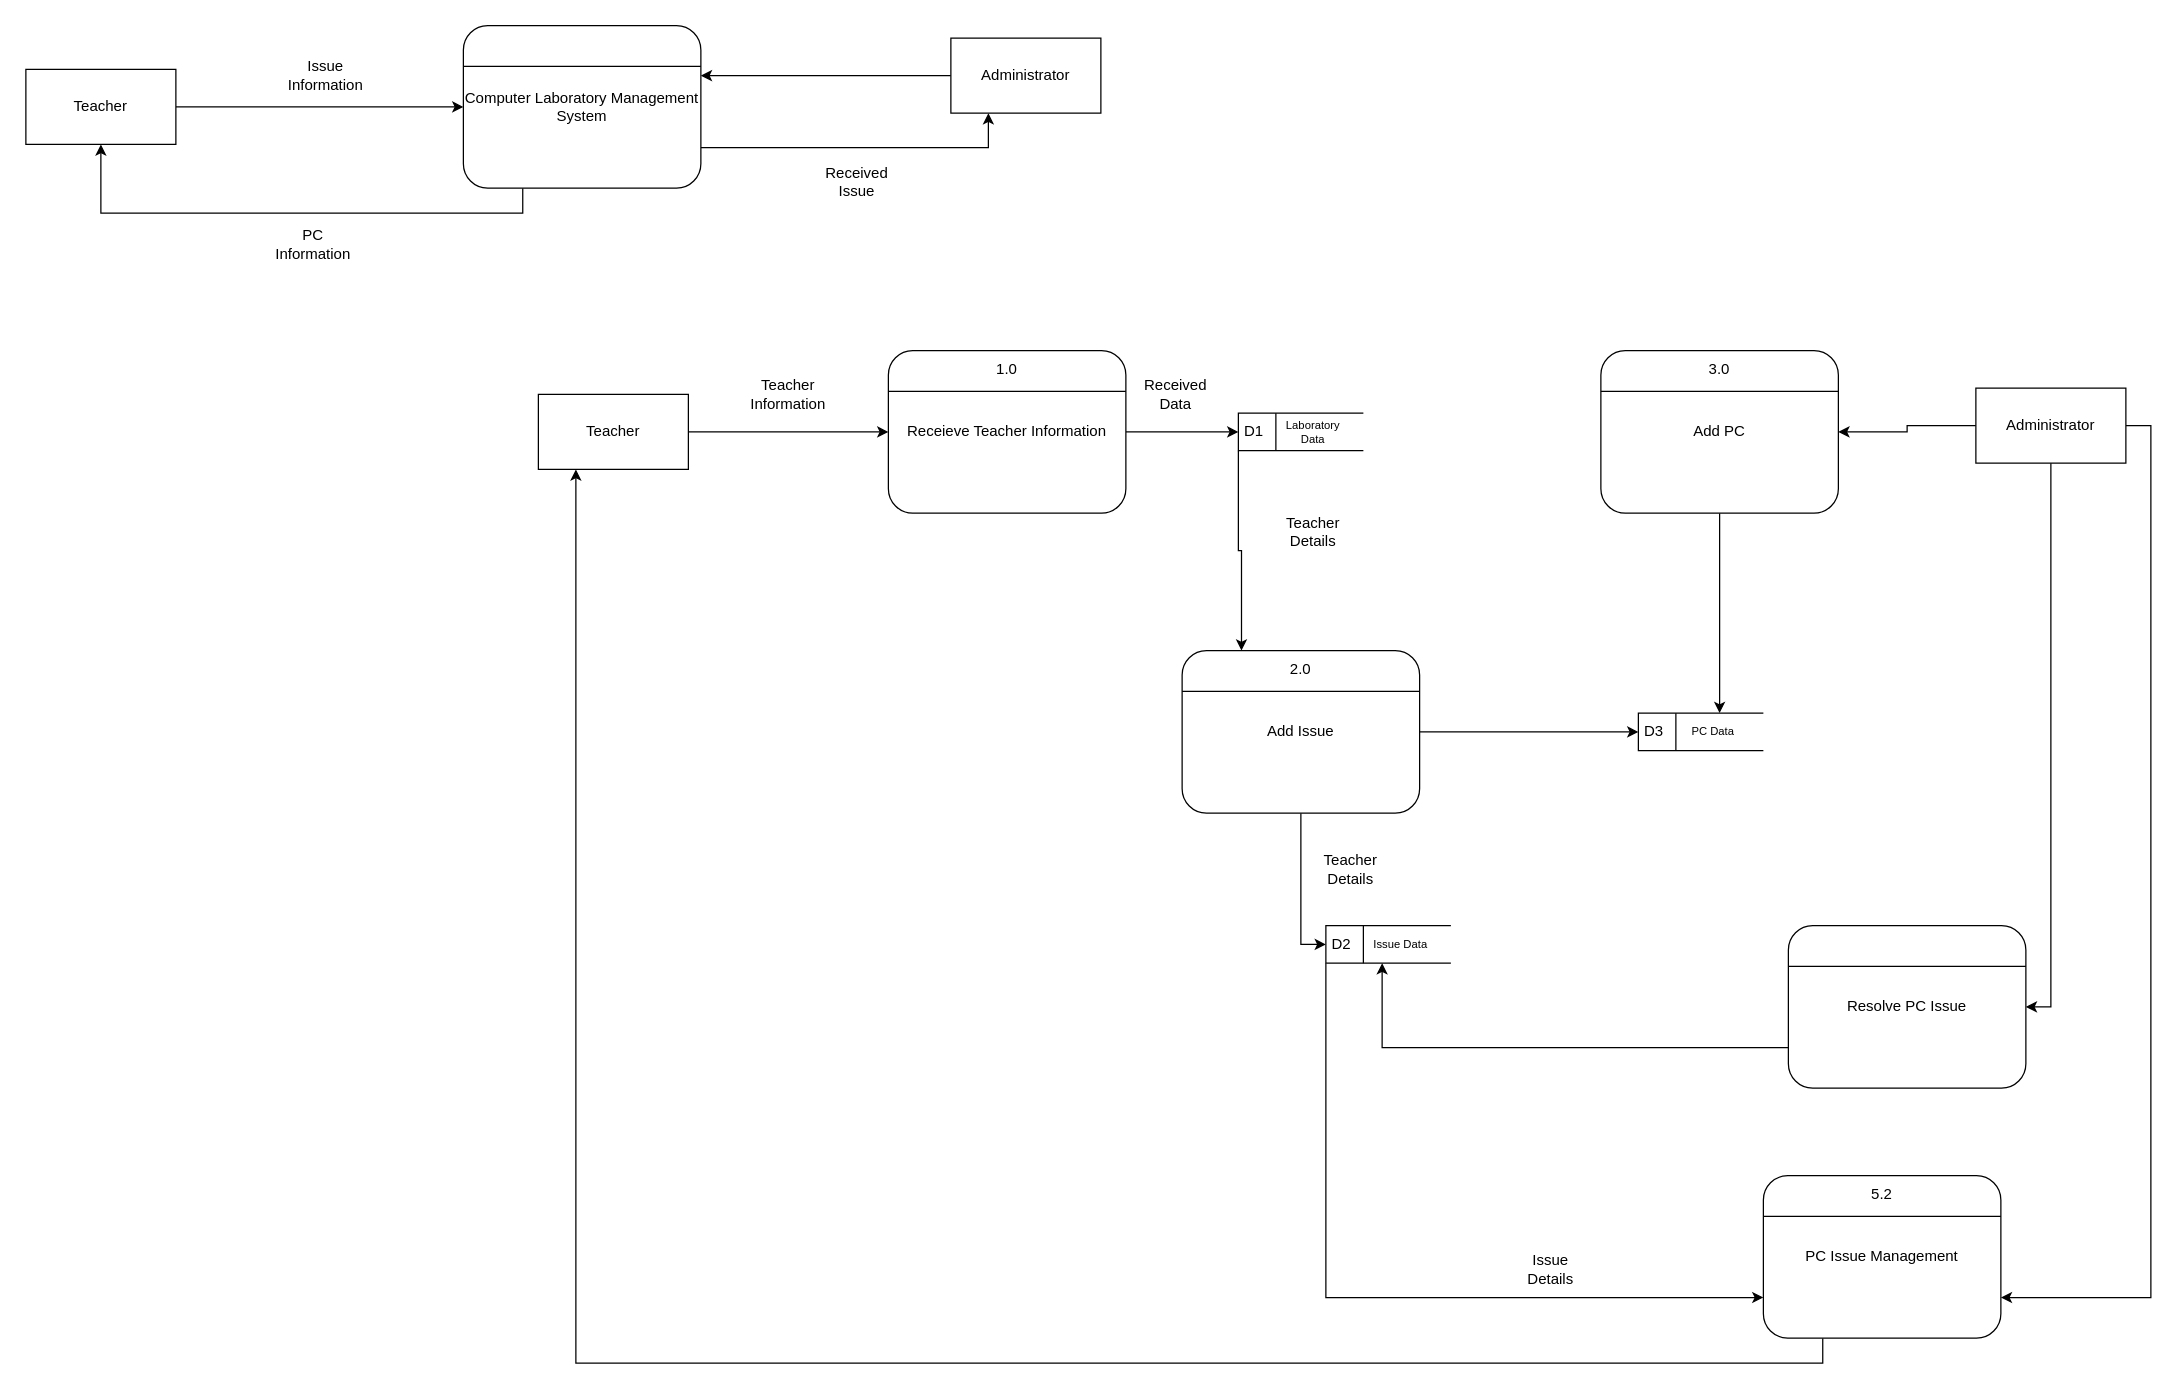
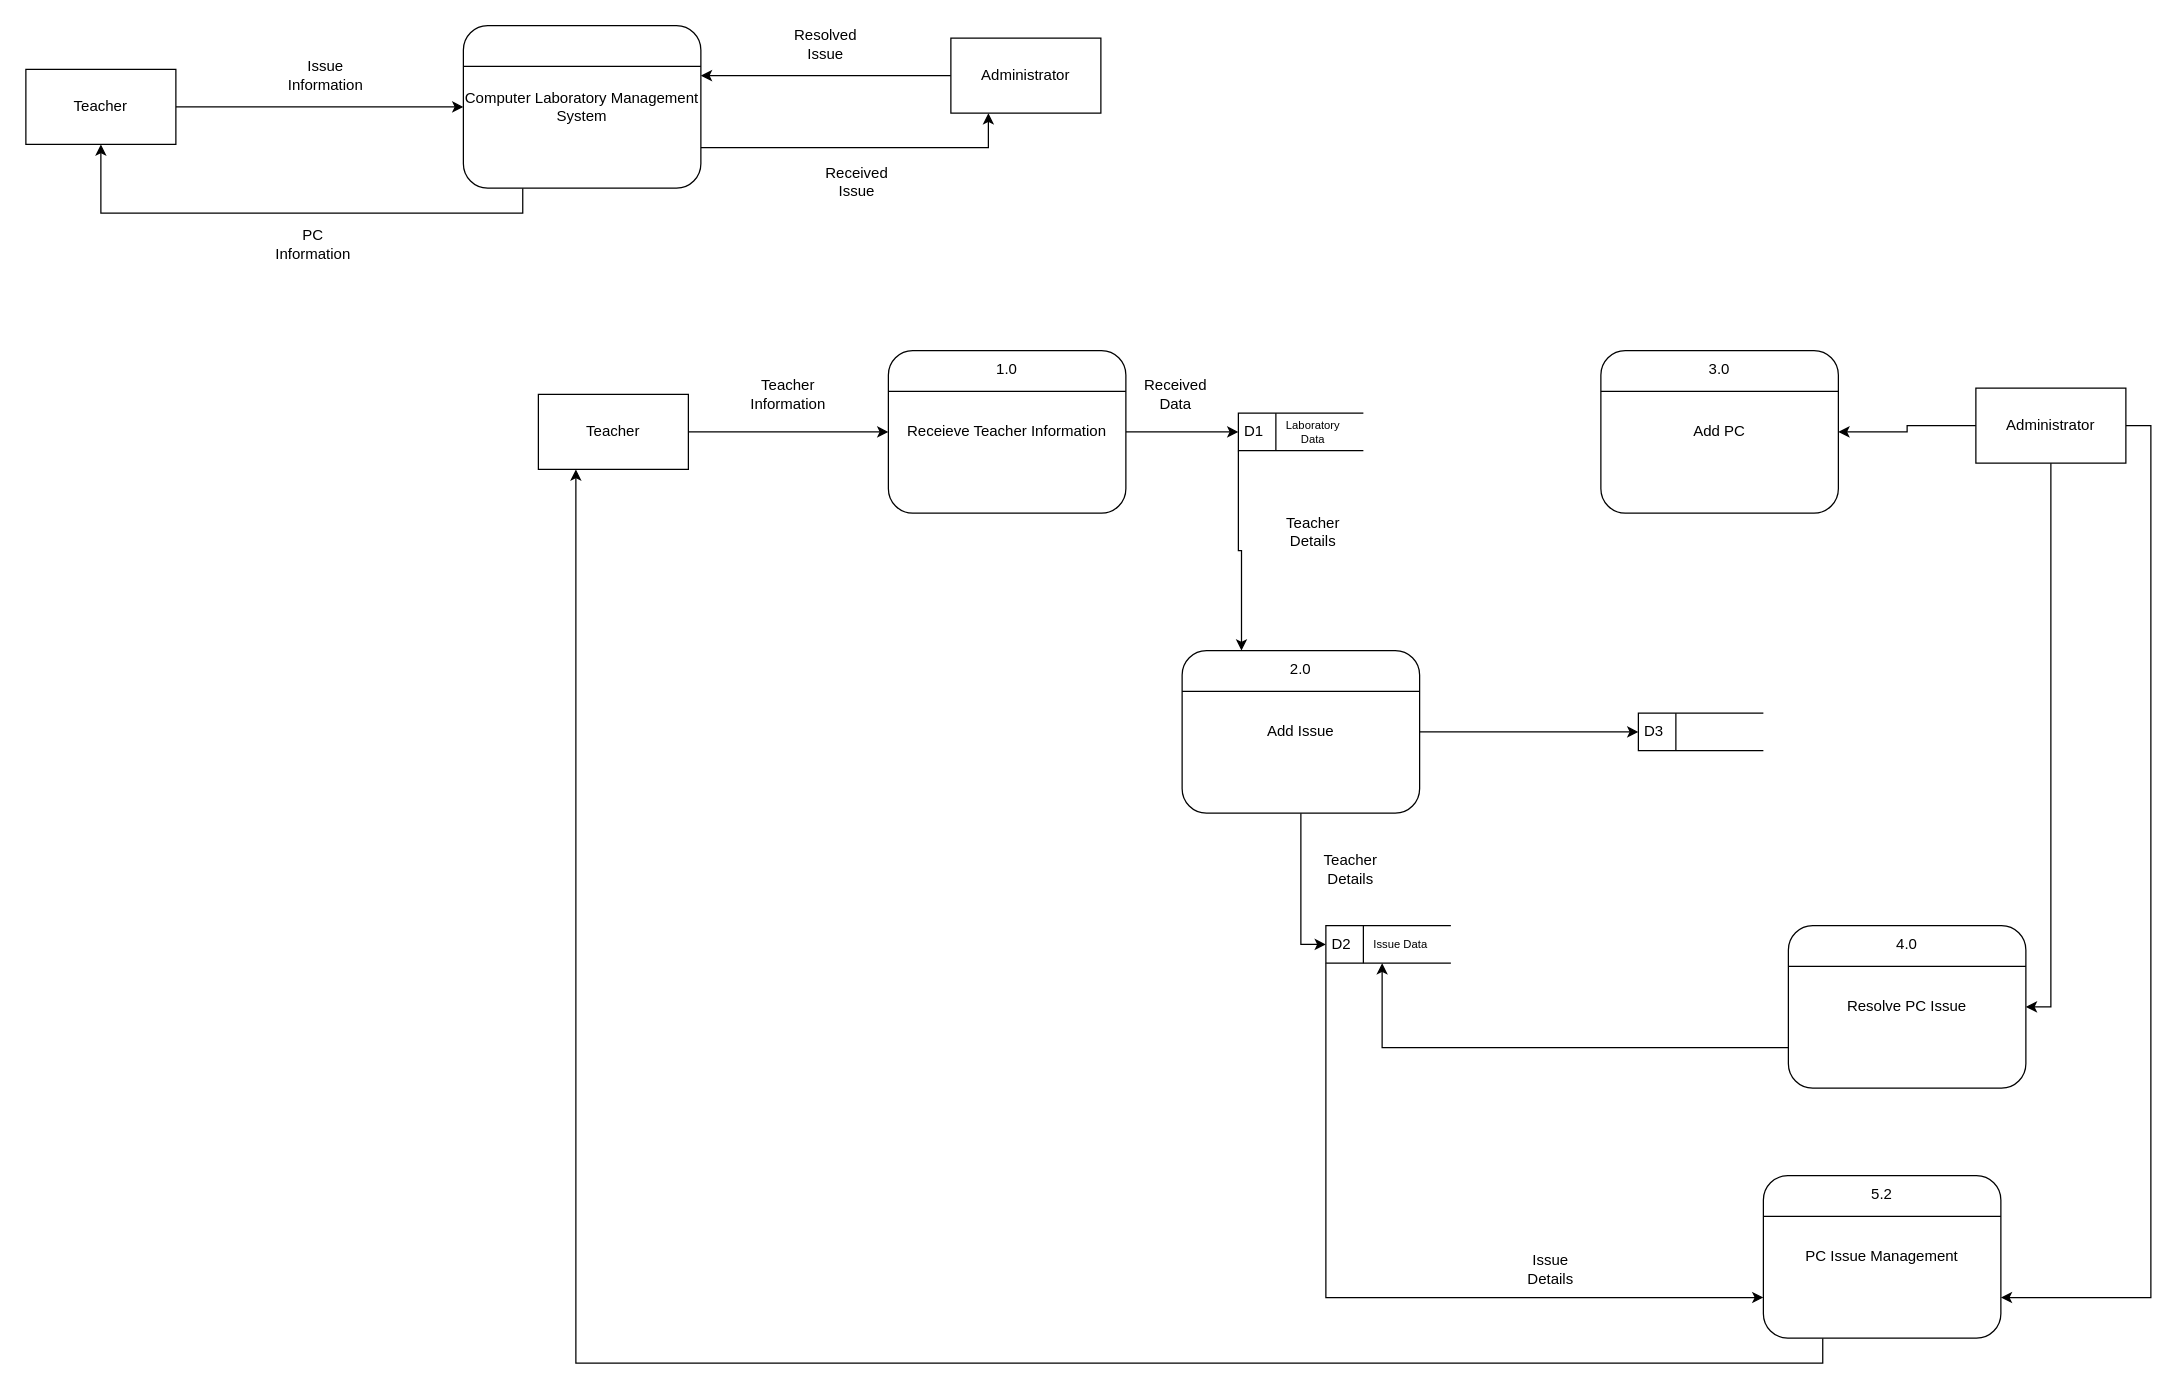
none -> (826, 44)
(1719, 609) -> none
(1713, 732) -> none
none -> (1907, 944)
